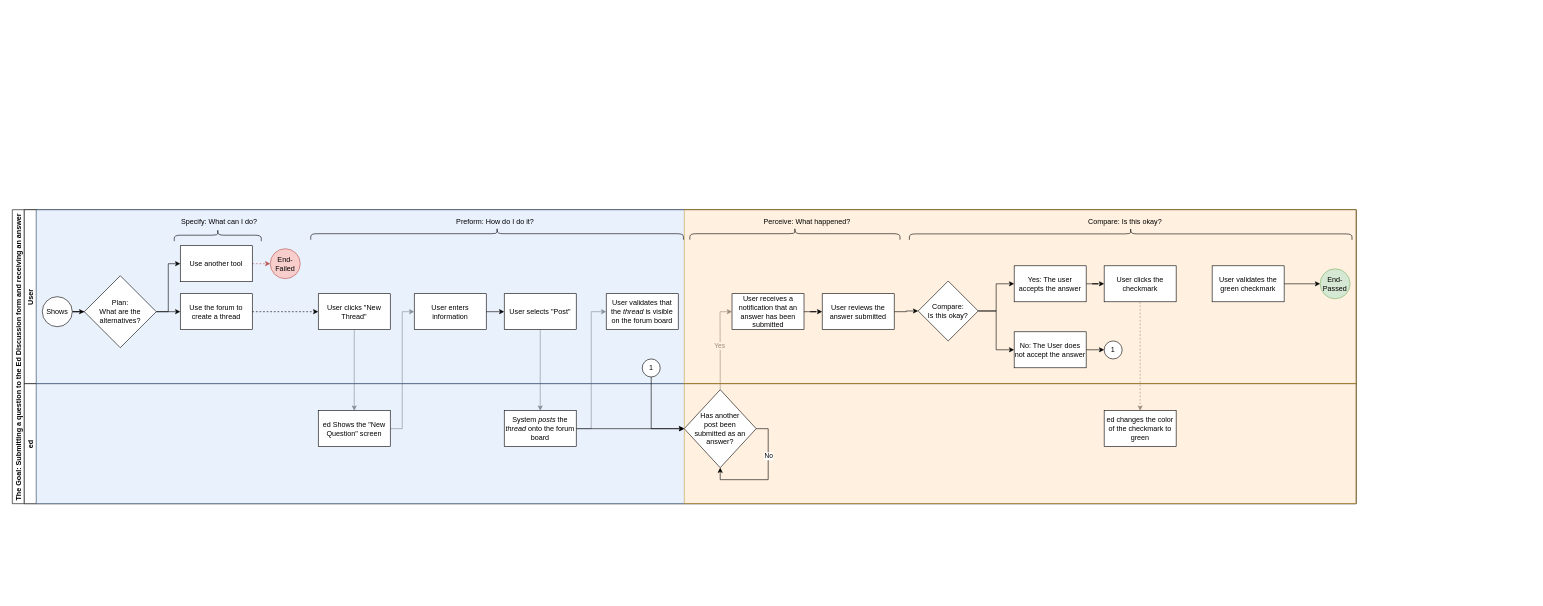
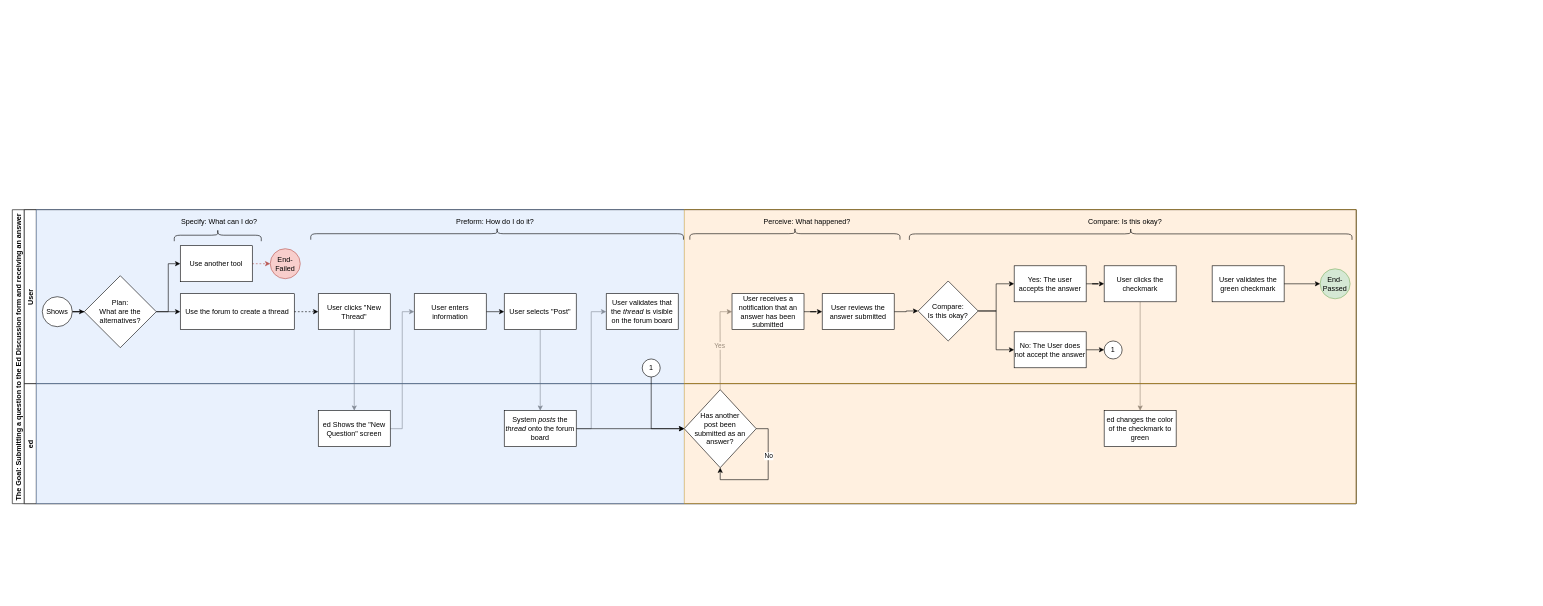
(216, 312) -> (237, 312)
(1140, 354) -> (1140, 354)
